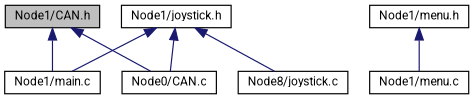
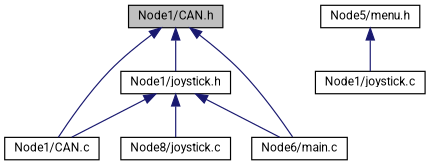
(419, 17) -> (370, 17)
none -> (176, 56)
(52, 83) -> (300, 149)
(169, 83) -> (52, 149)
(419, 83) -> (370, 83)
